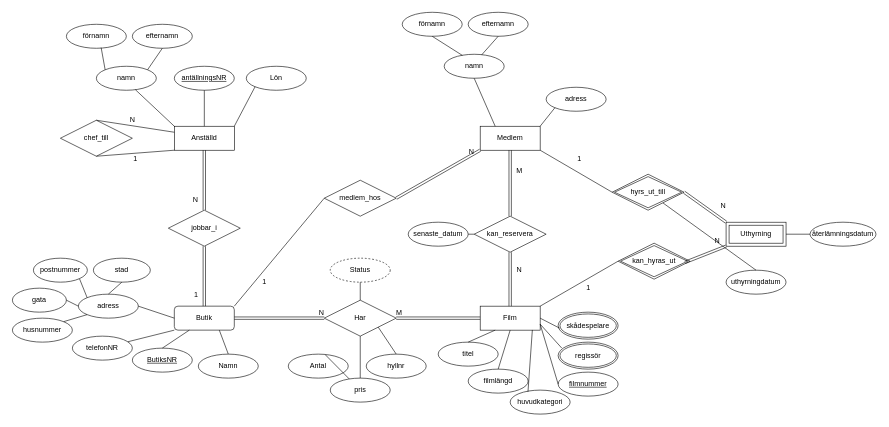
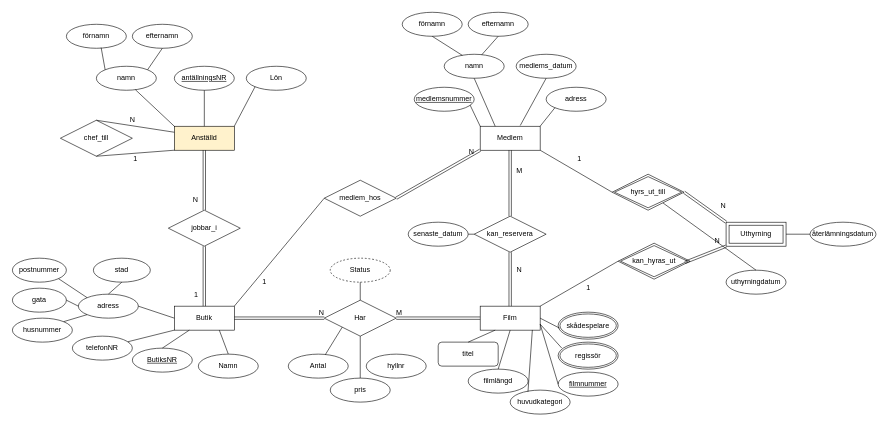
none -> (546, 66)
none -> (444, 99)
none -> (534, 102)
none -> (475, 116)
(204, 138) -> (204, 138)
(60, 270) -> (39, 270)
(204, 318) -> (204, 318)
(387, 341) -> none
(468, 354) -> (468, 354)
(337, 367) -> (334, 341)
